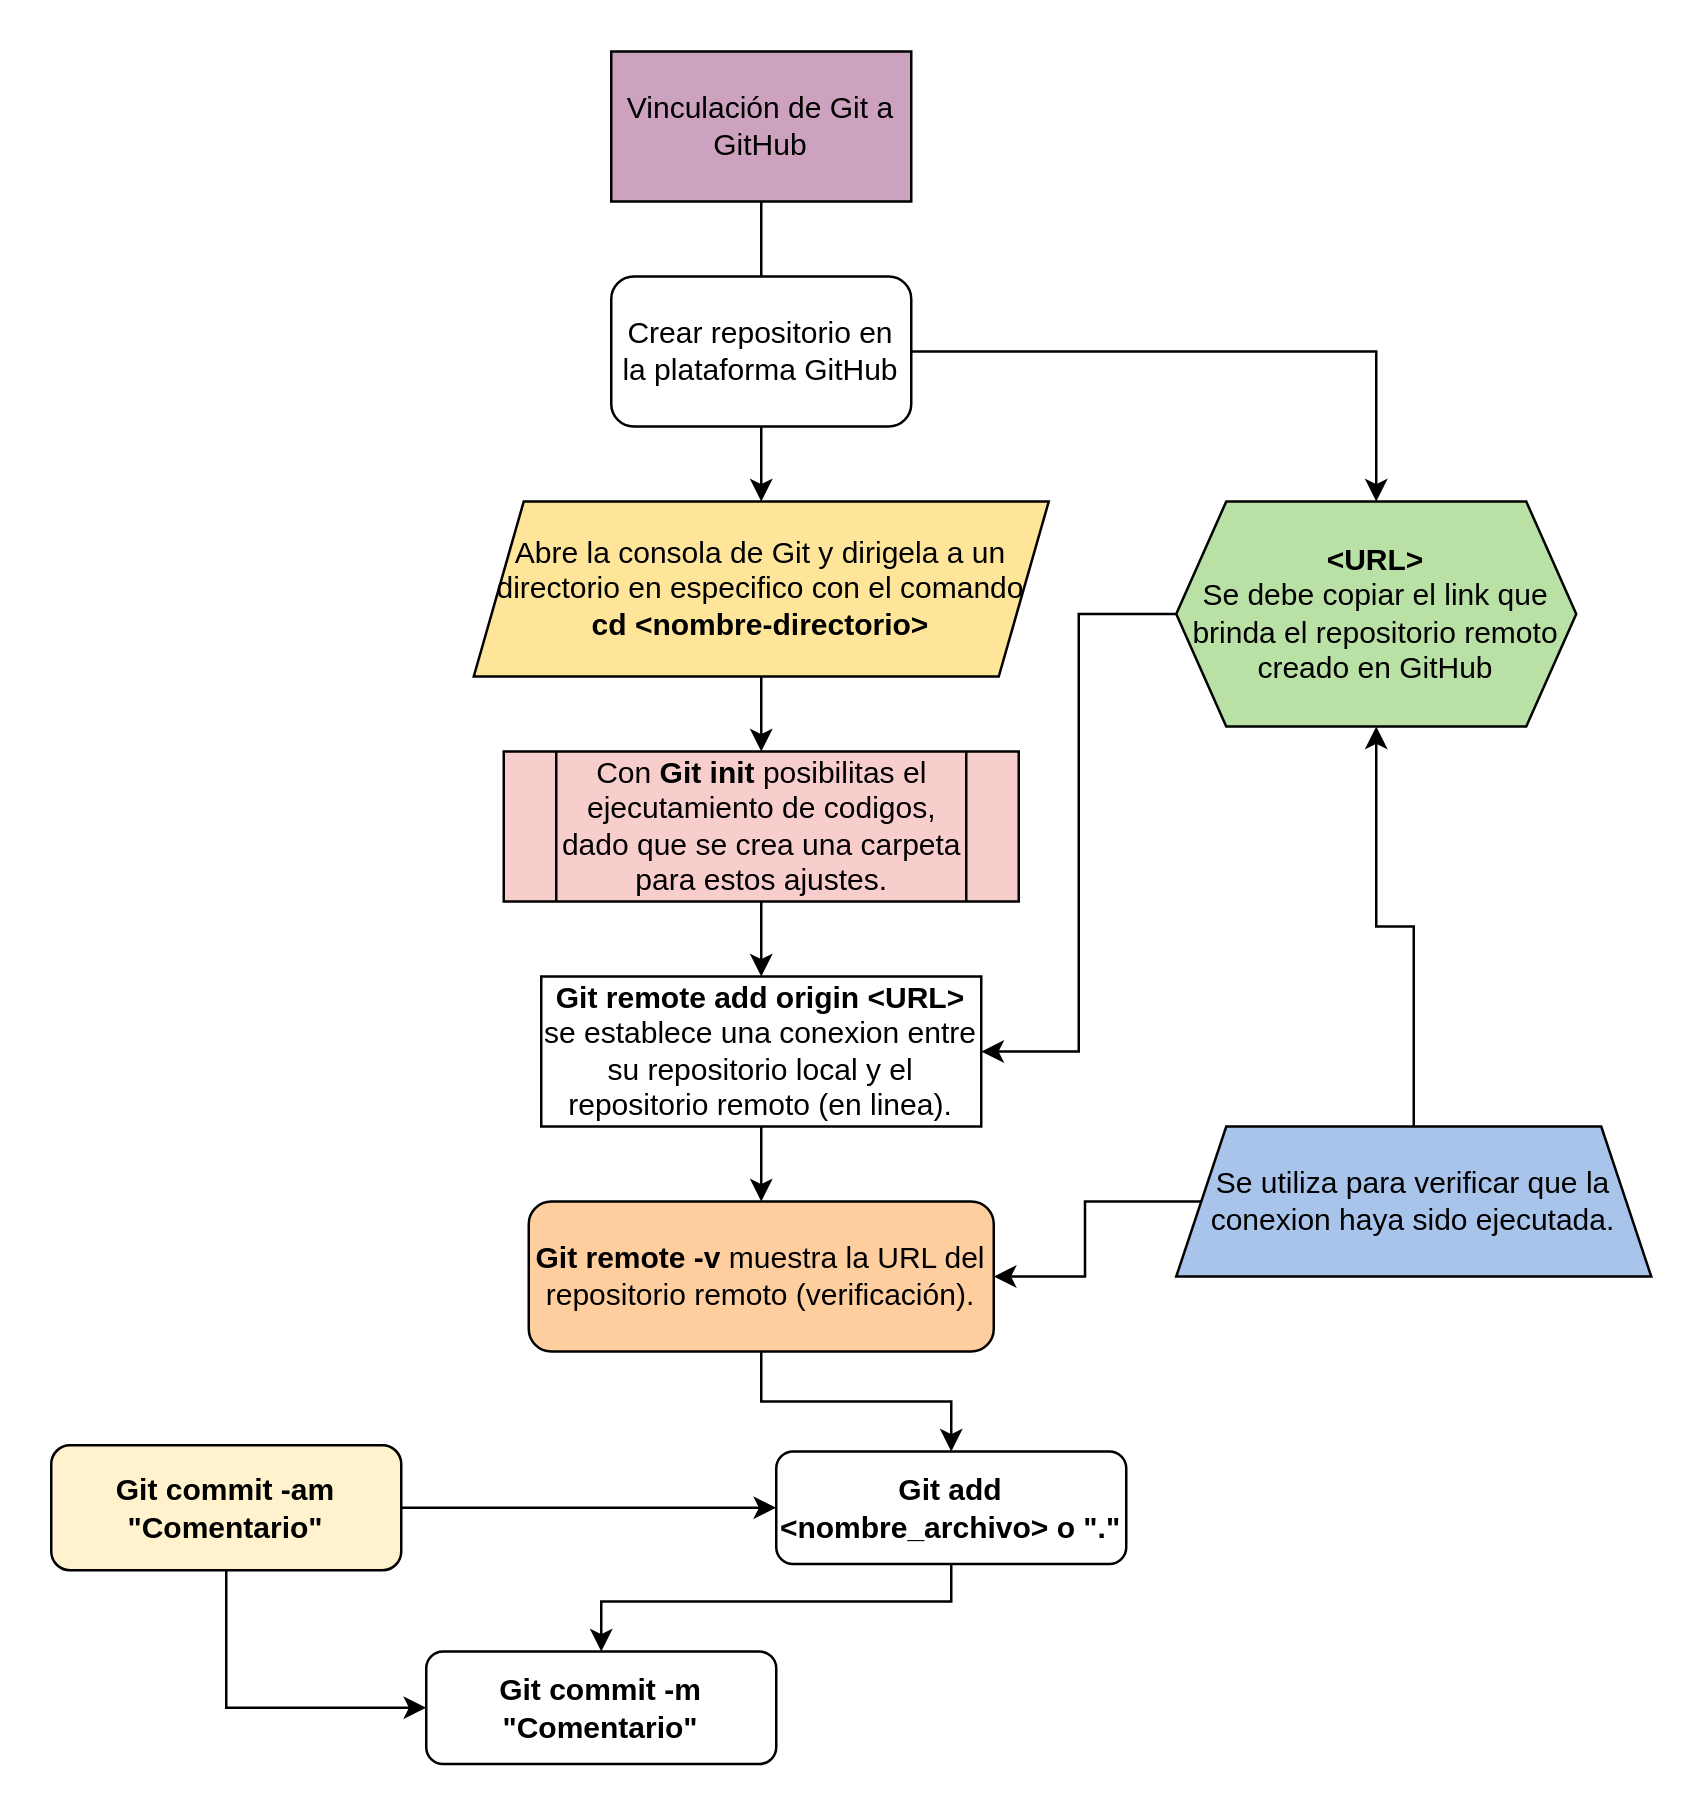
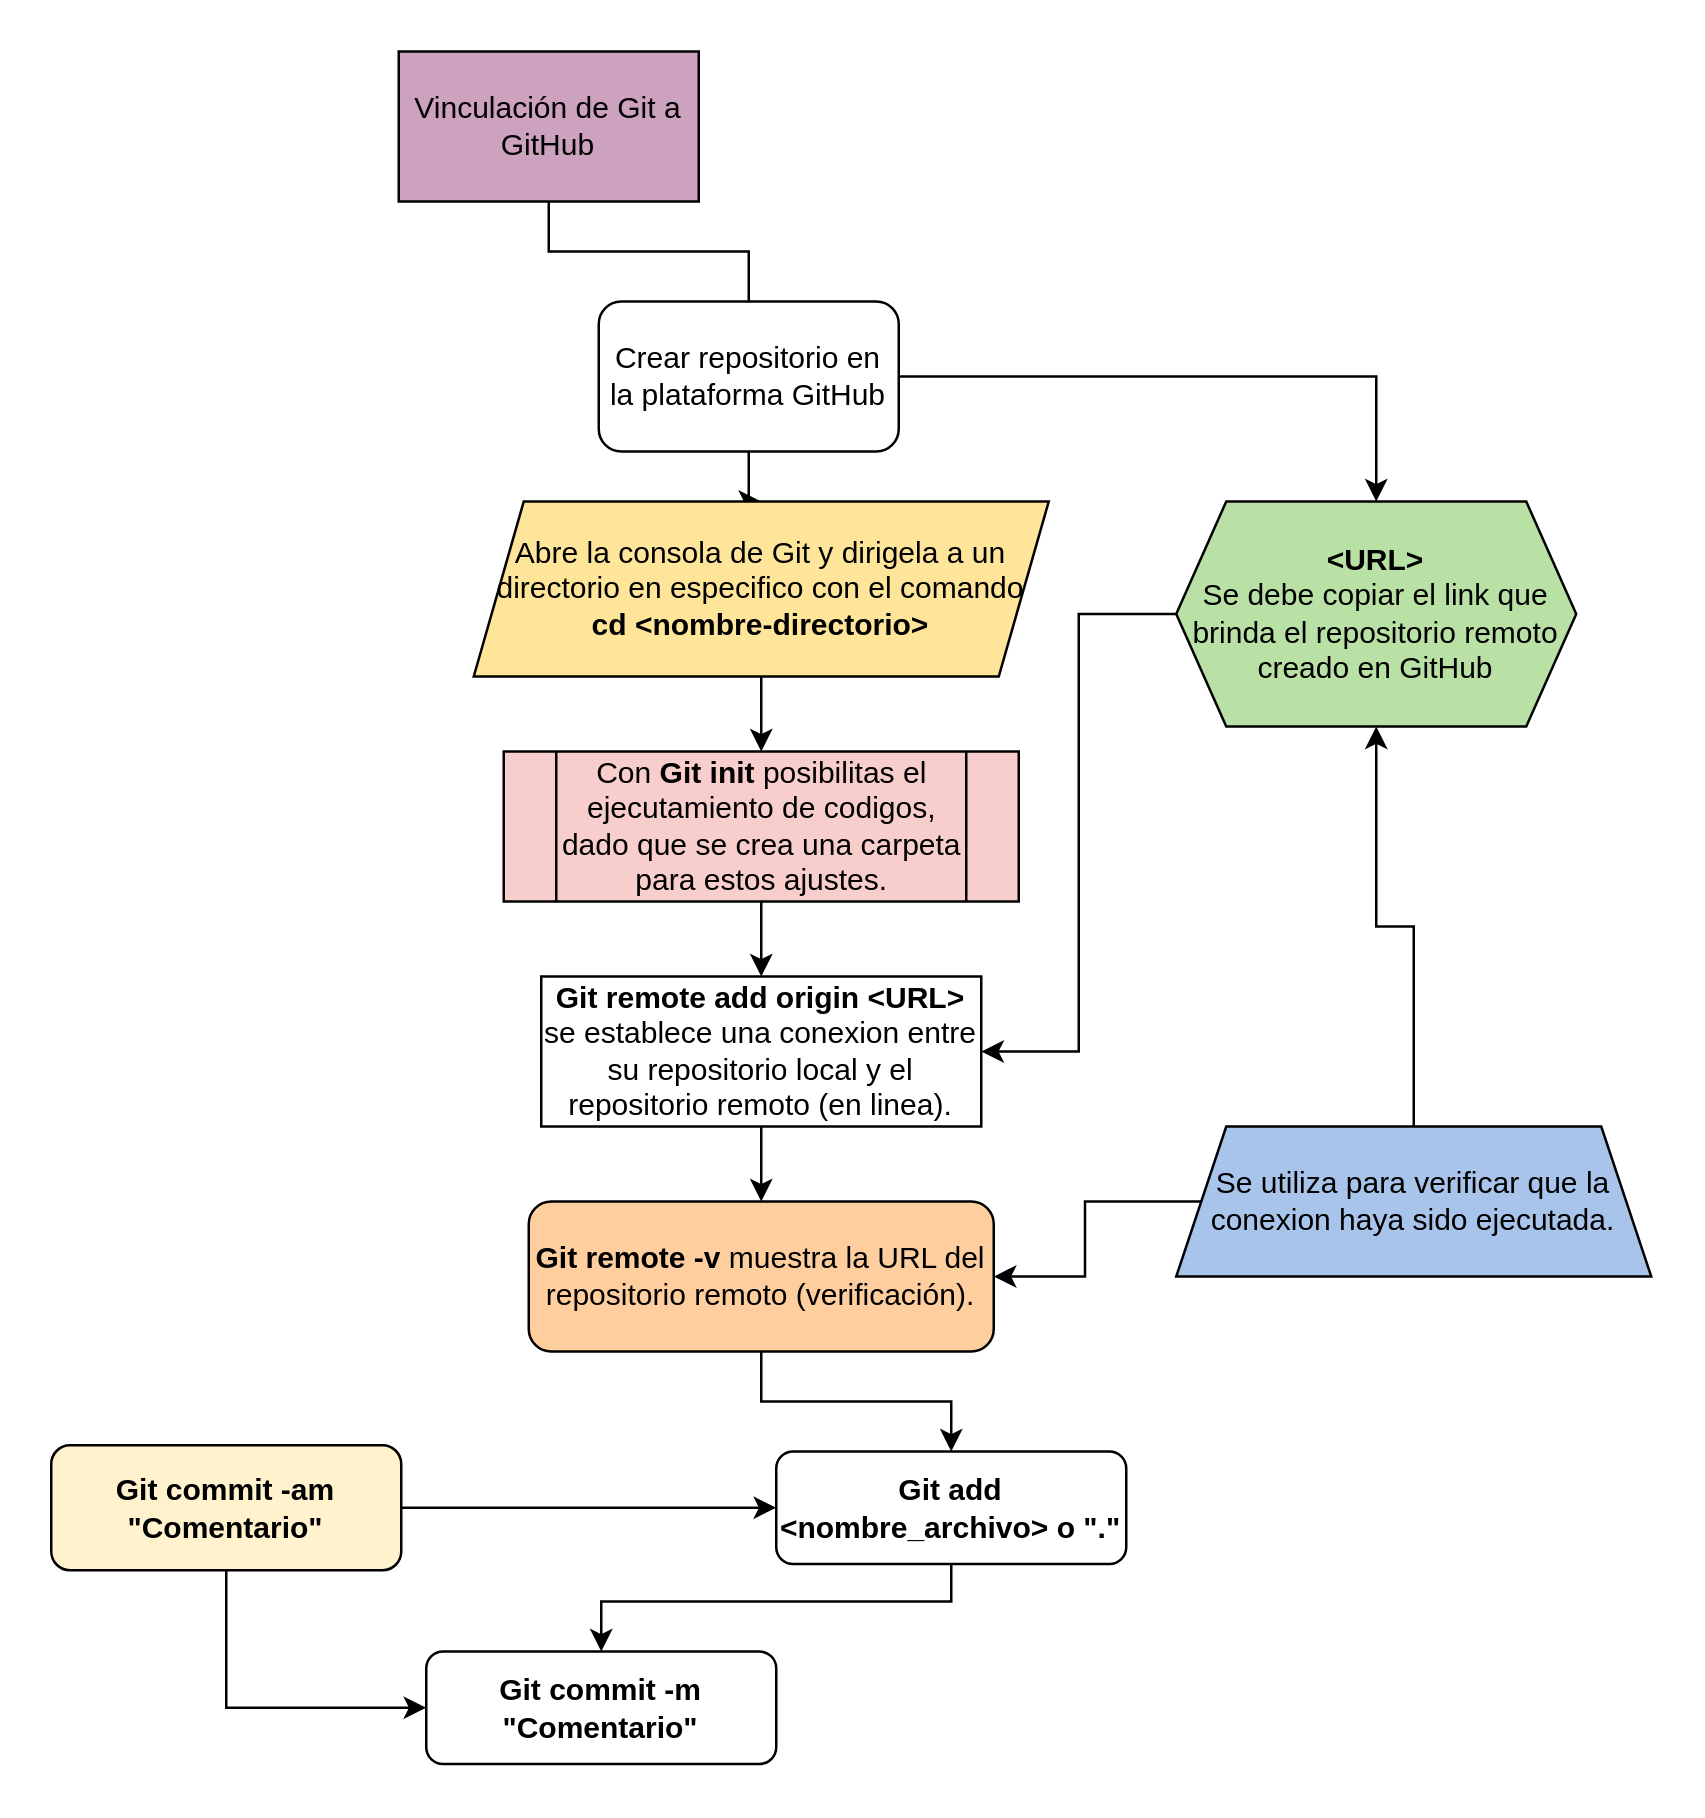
(761, 126) -> (549, 126)
(761, 351) -> (749, 376)
